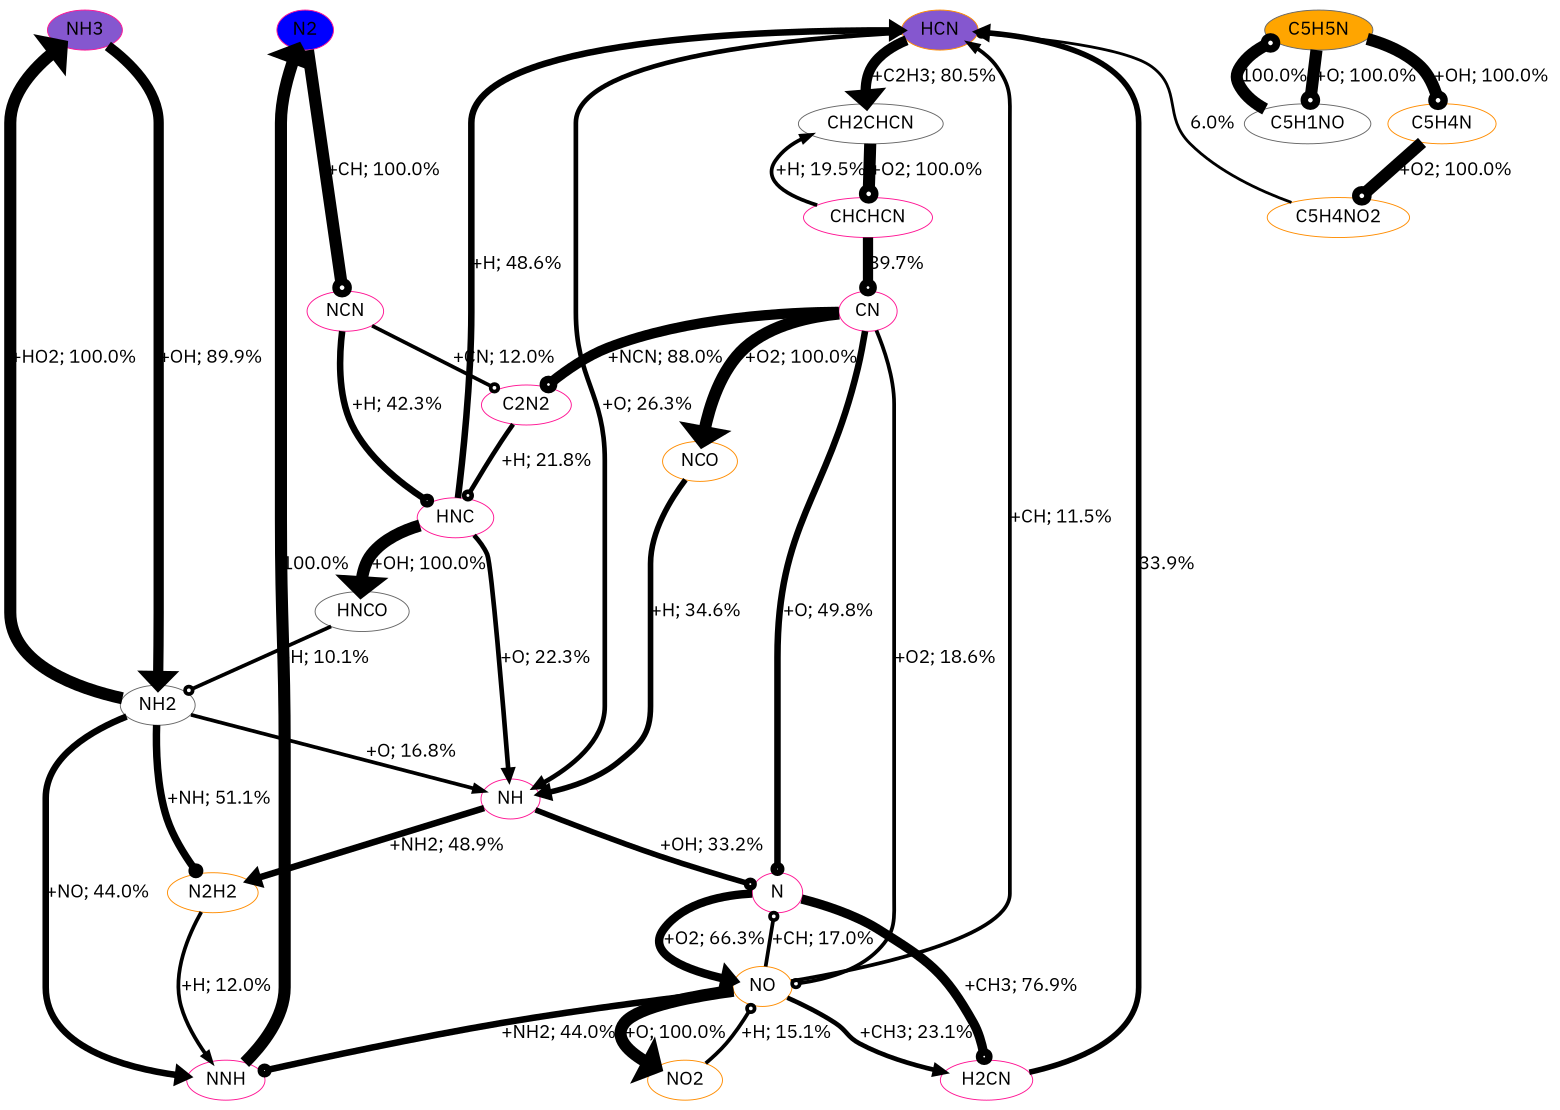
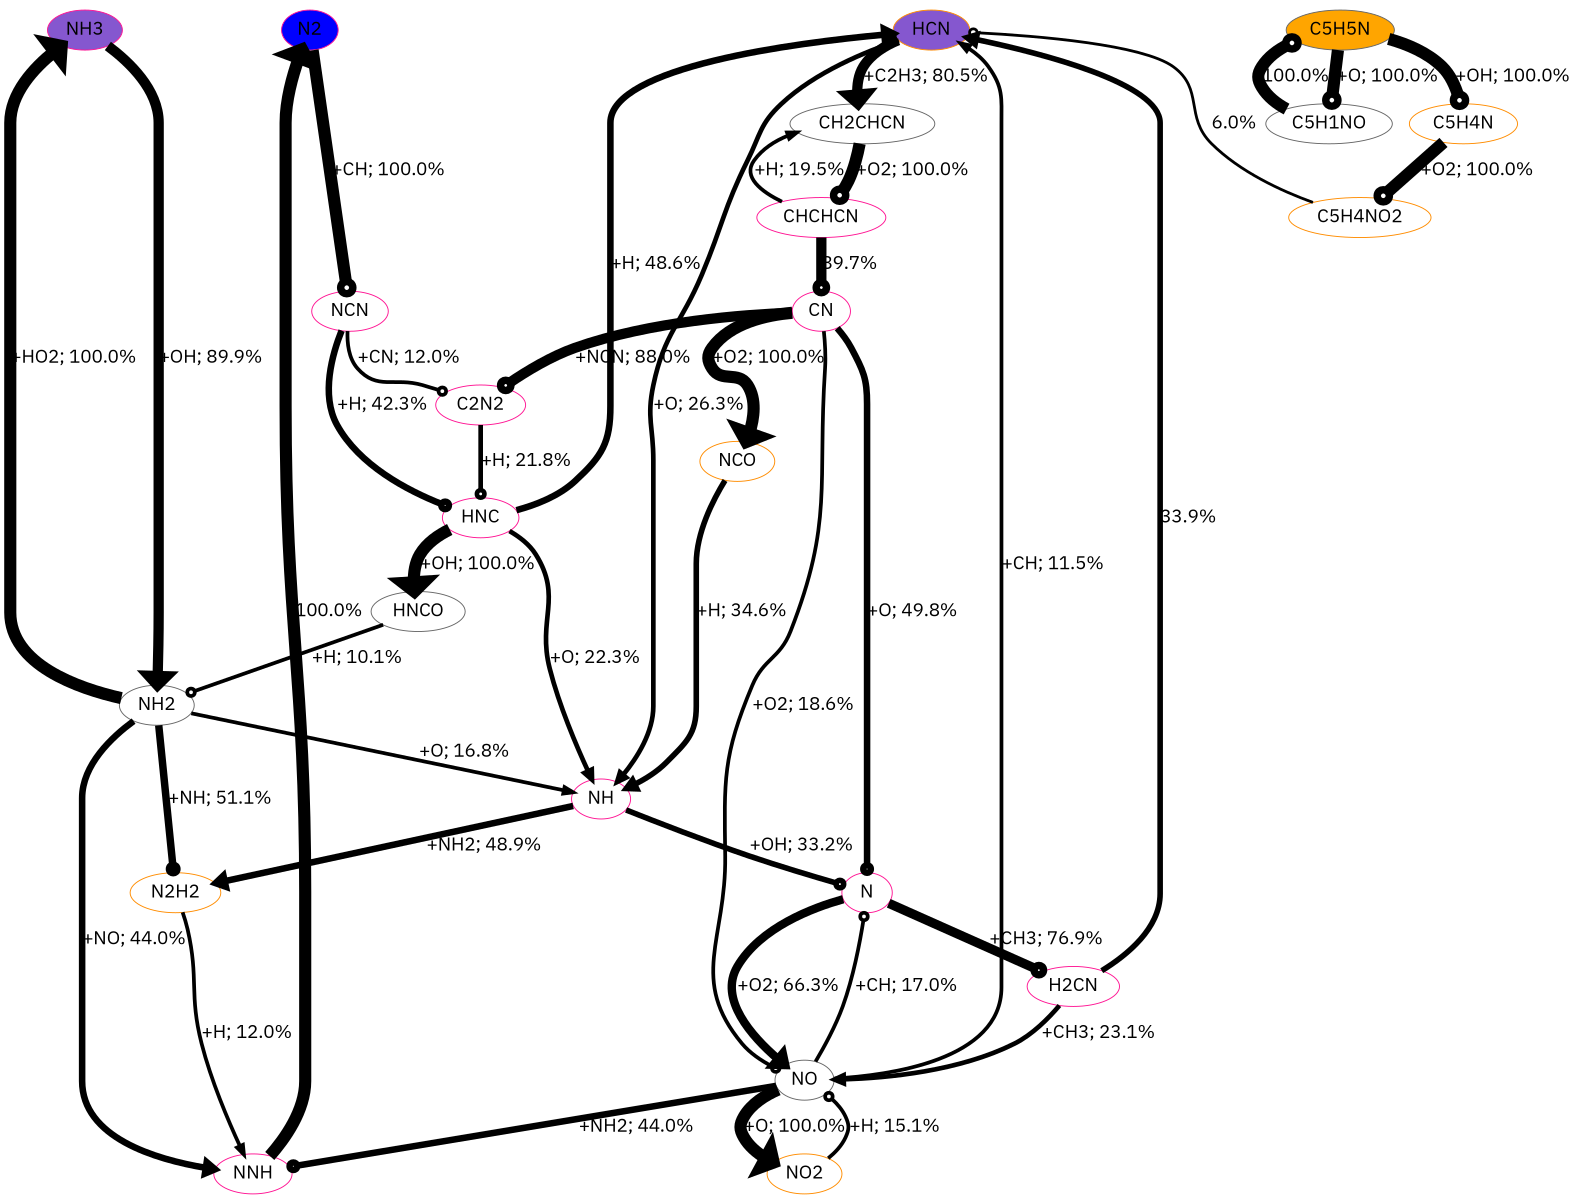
(763, 986) -> (805, 1080)
(857, 1042) -> (960, 1064)
